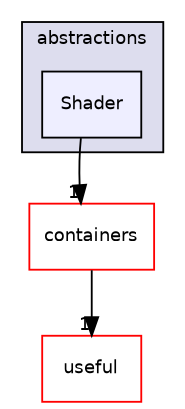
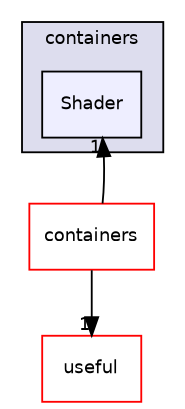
(93, 39) -> (93, 39)
(79, 164) -> (104, 180)
